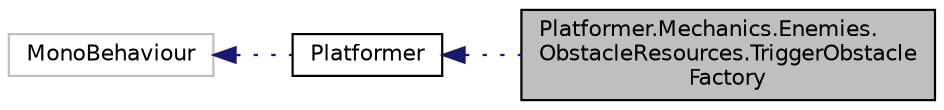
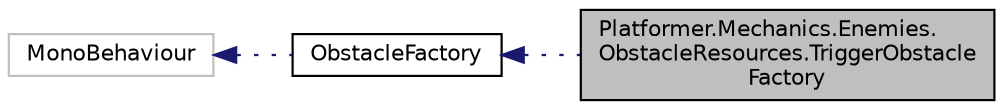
(367, 55) -> (397, 55)
